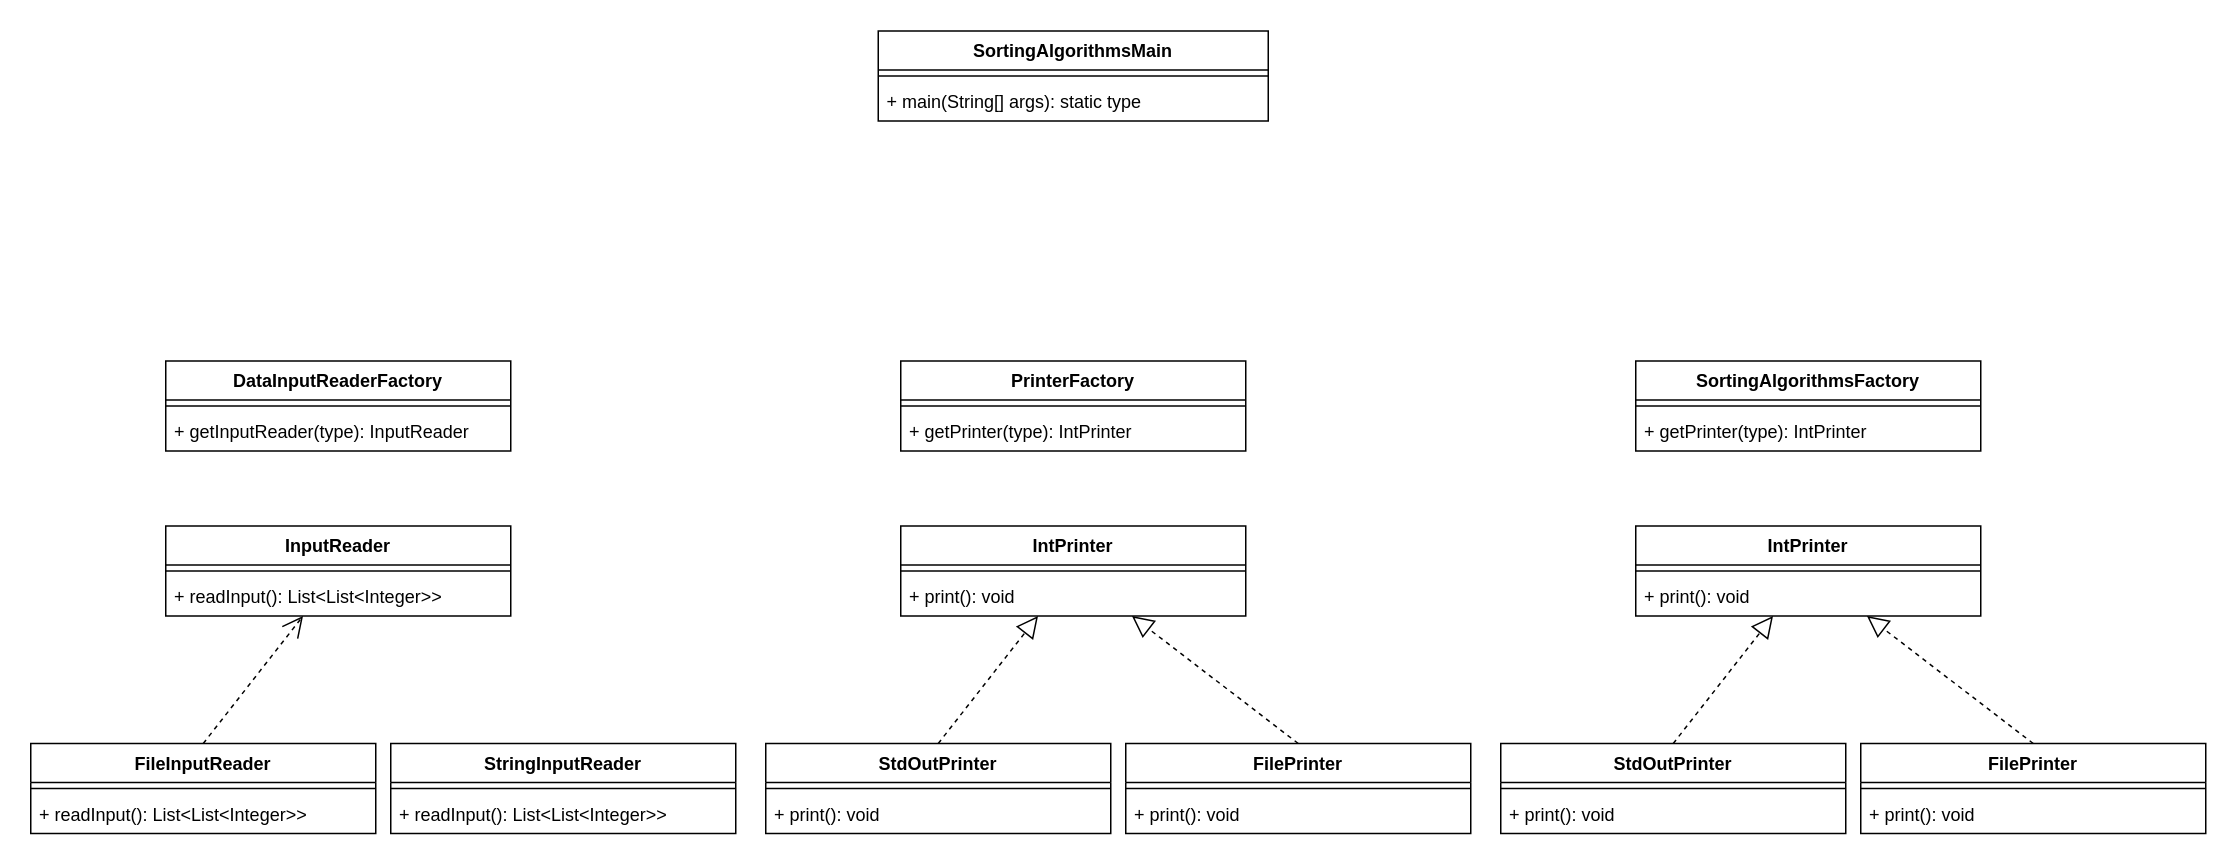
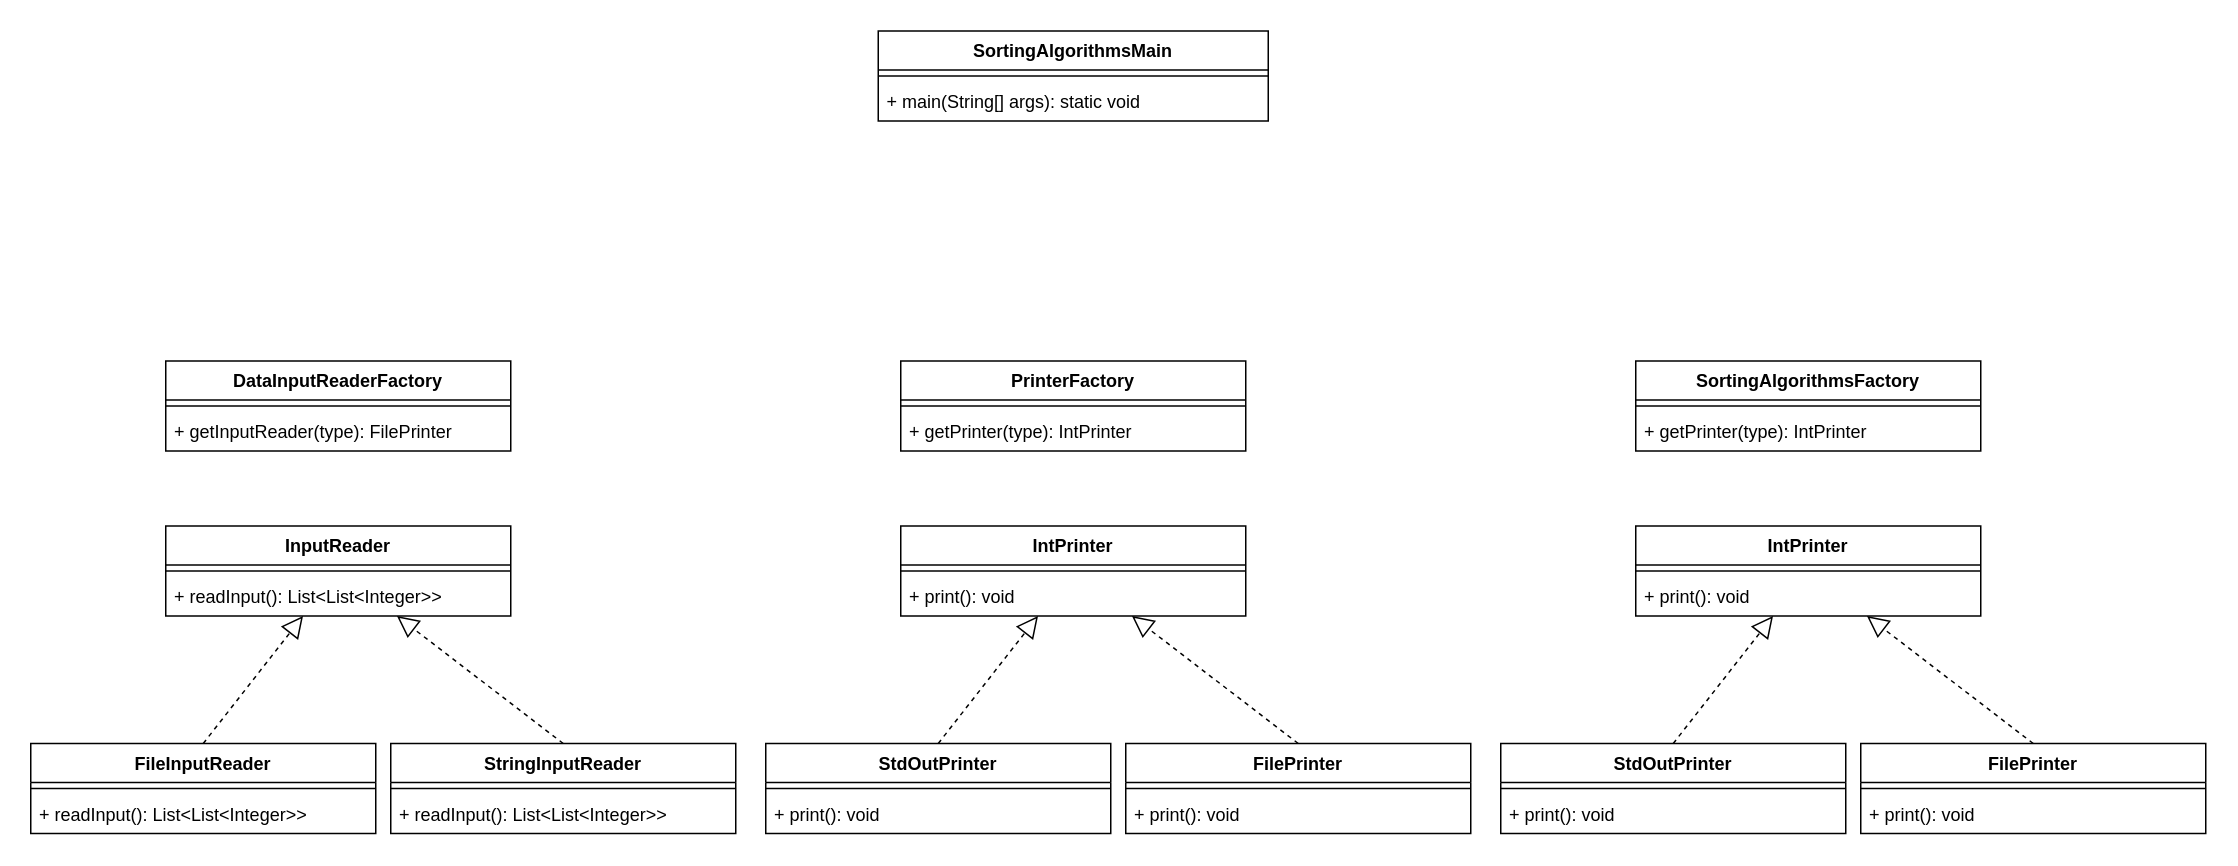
(1039, 102) -> (1037, 102)
(343, 432) -> (336, 432)
(294, 627) -> (289, 634)
none -> (488, 686)
